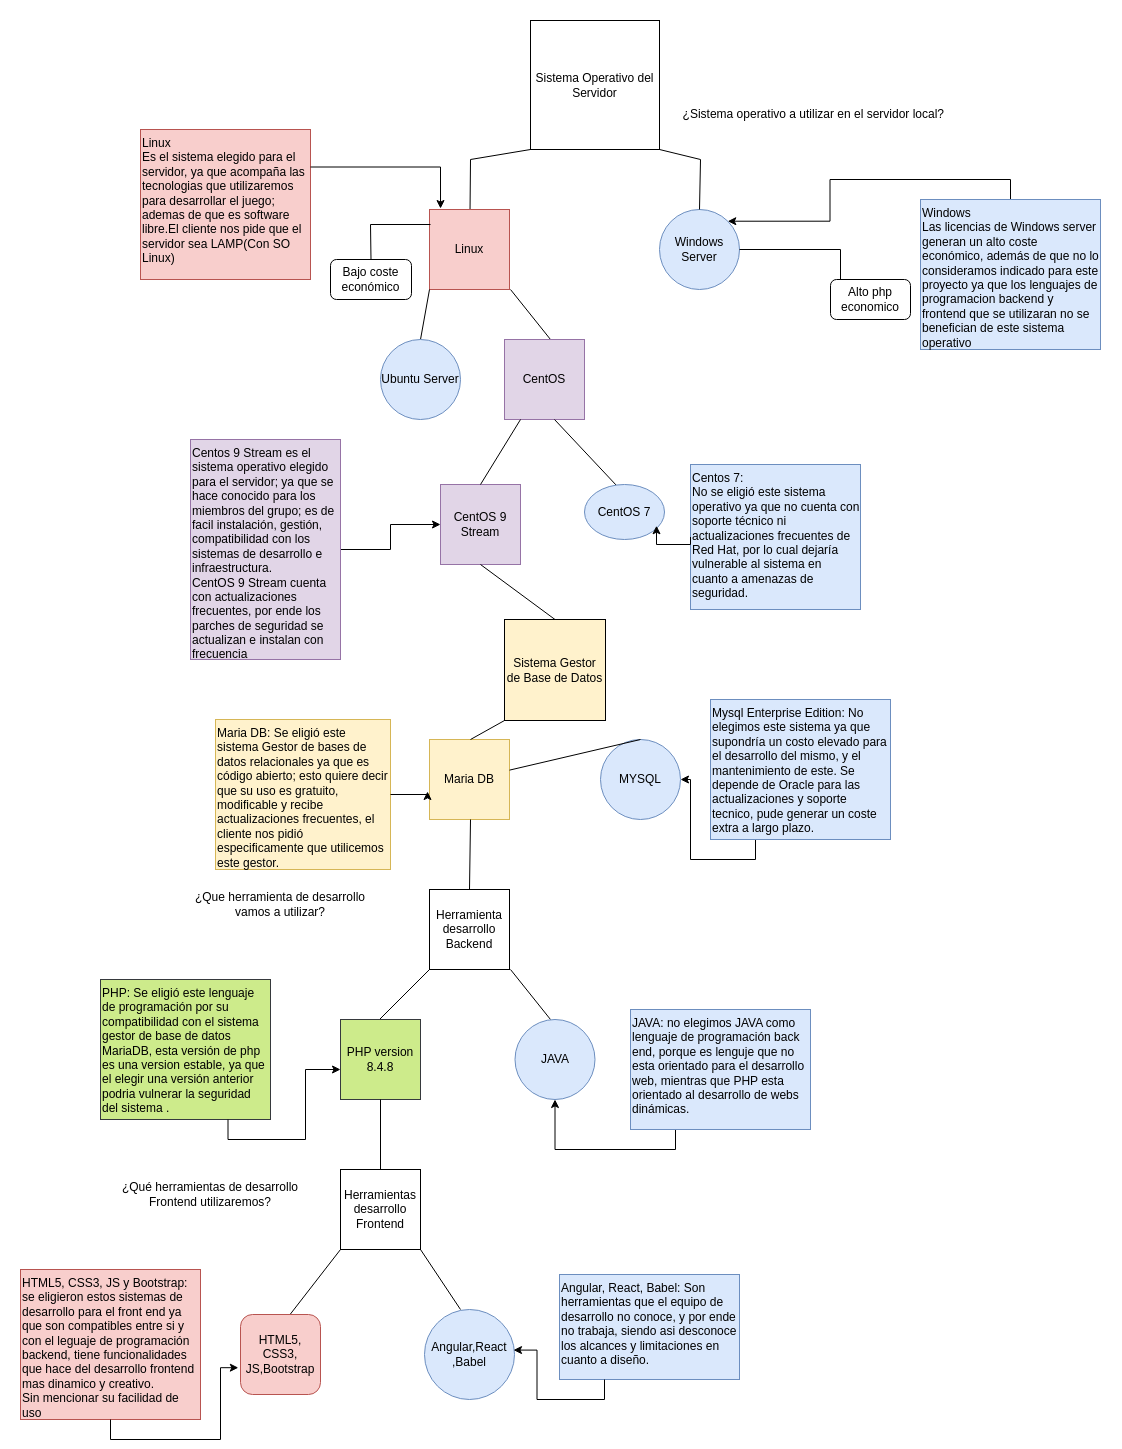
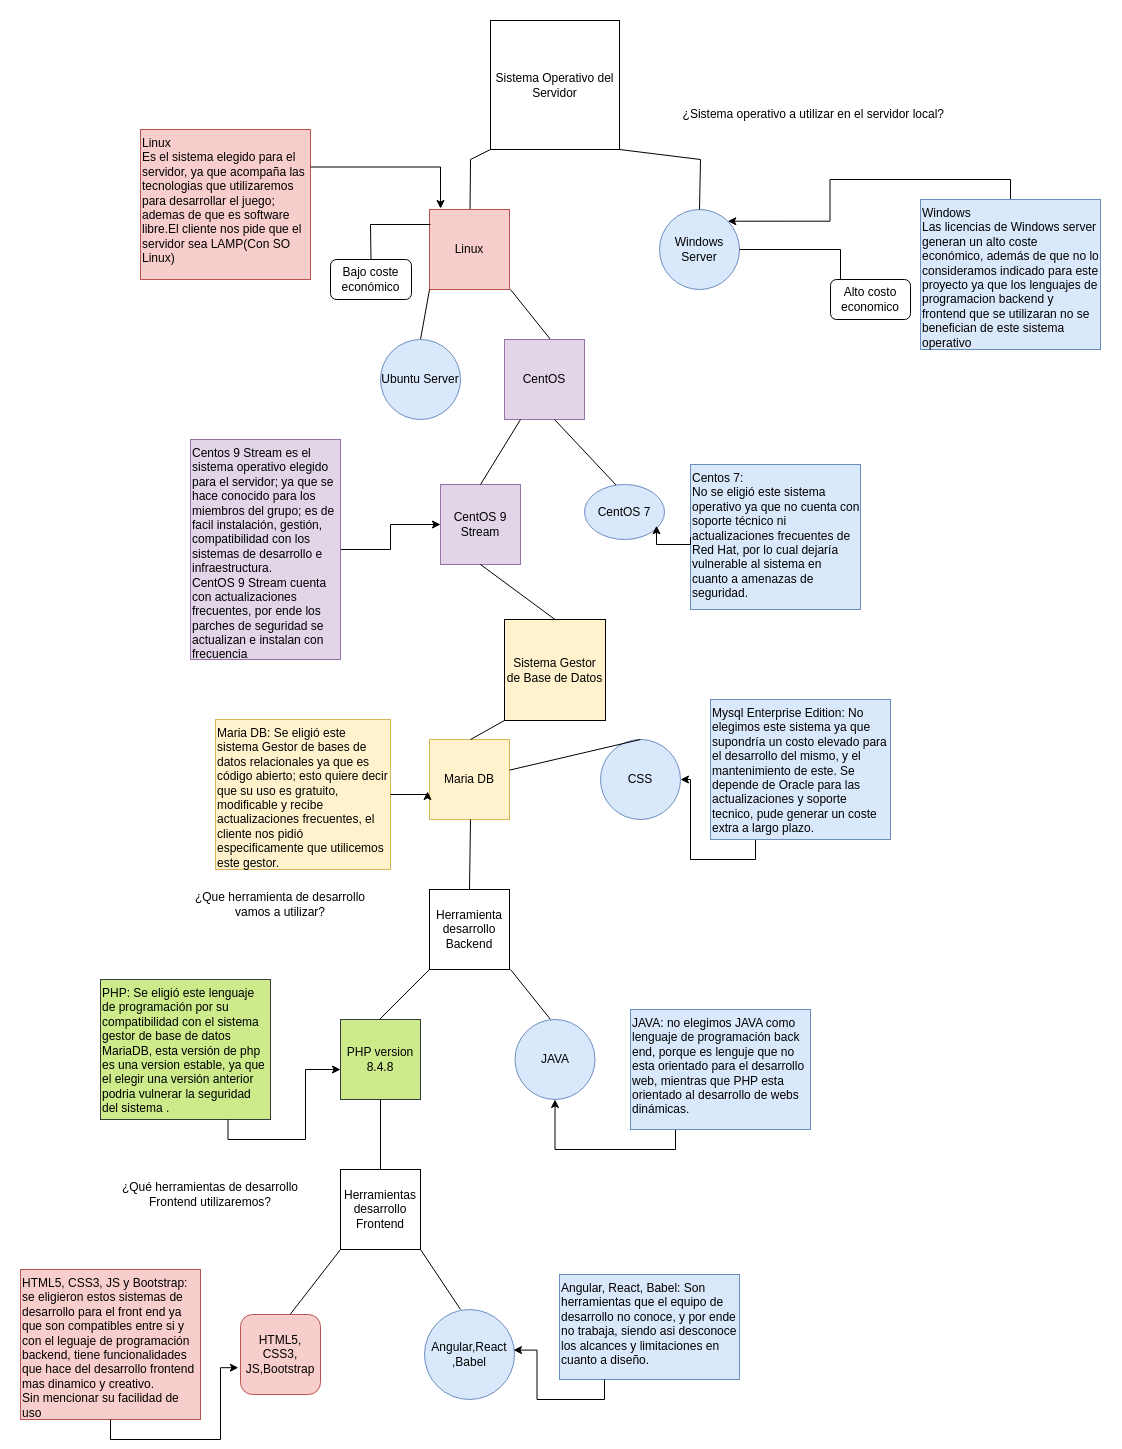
(595, 85) -> (555, 85)
(871, 300) -> (871, 300)
(641, 780) -> (641, 780)
